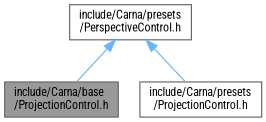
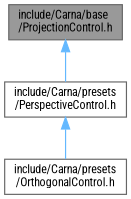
(92, 65) -> (66, 67)
(201, 100) -> (66, 177)
